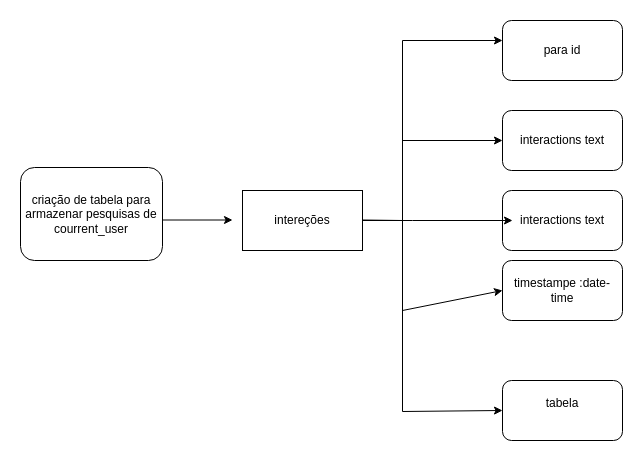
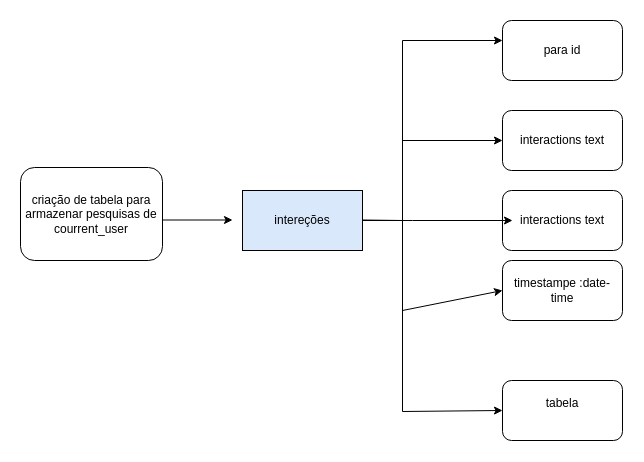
(303, 221) -> (303, 221)
